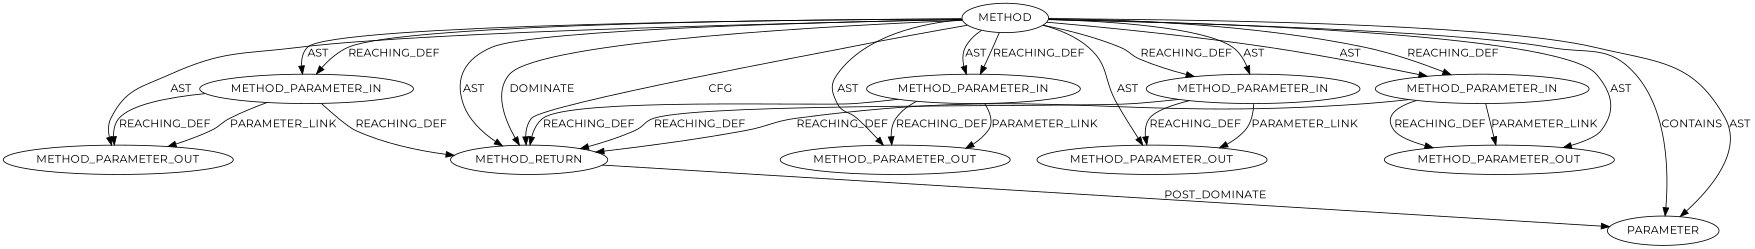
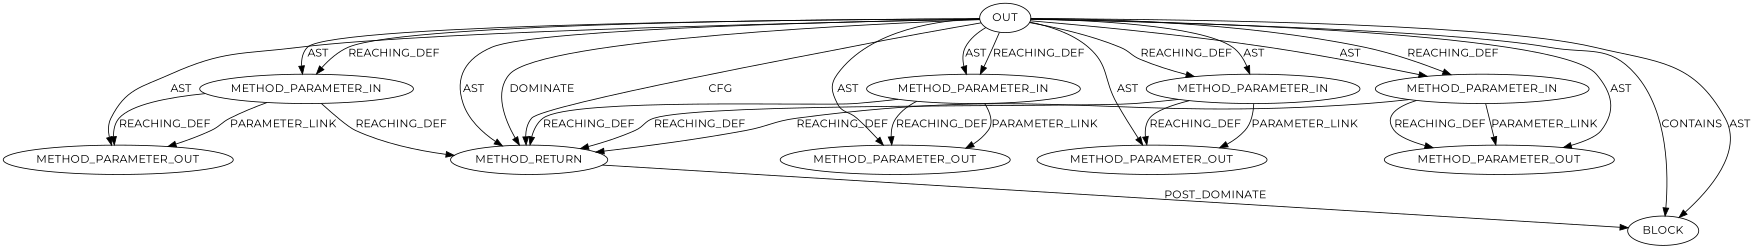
(1005, 18) -> (1005, 18)
(1663, 231) -> (1663, 231)
